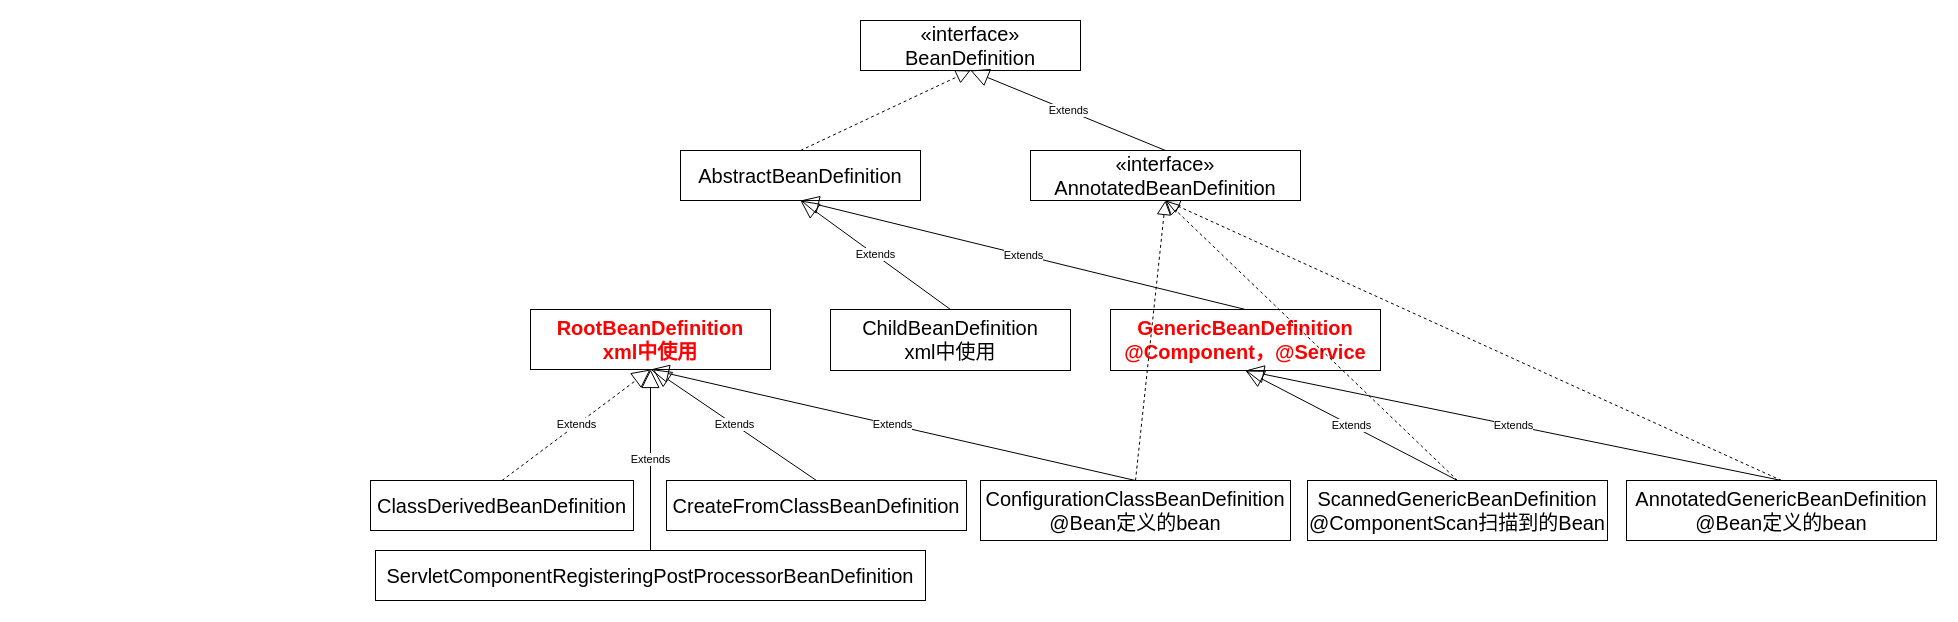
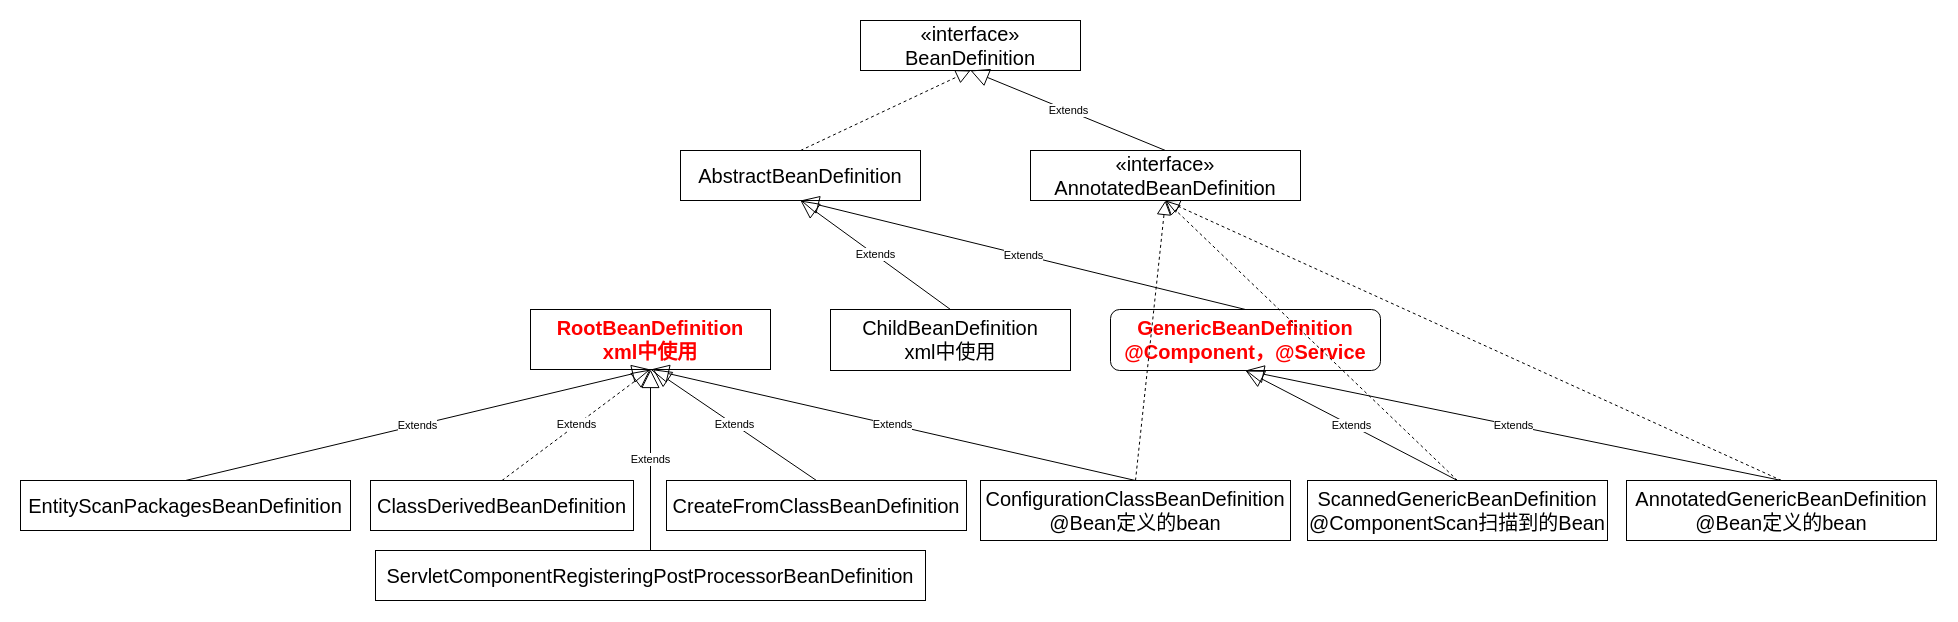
(1246, 340) -> (1246, 340)
none -> (409, 427)
none -> (186, 506)
